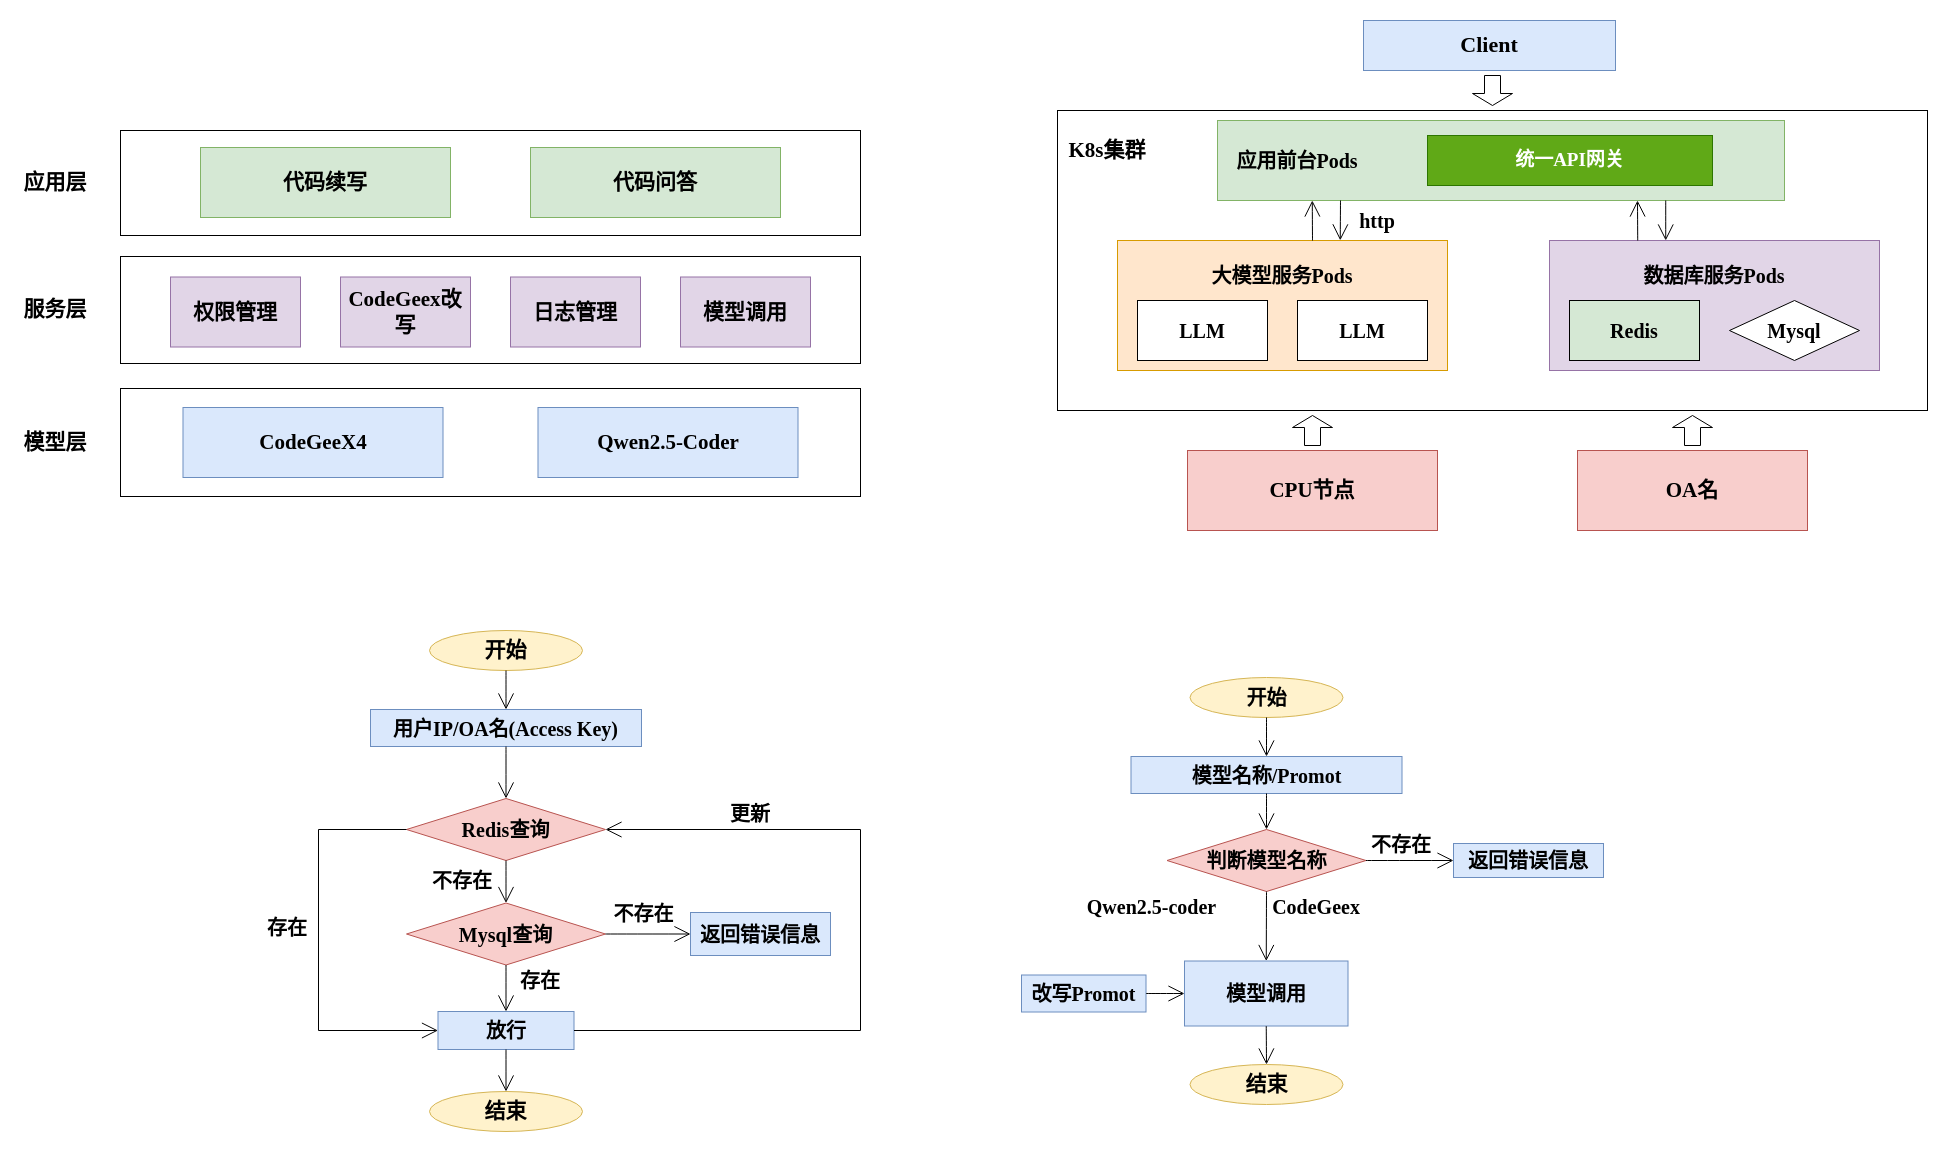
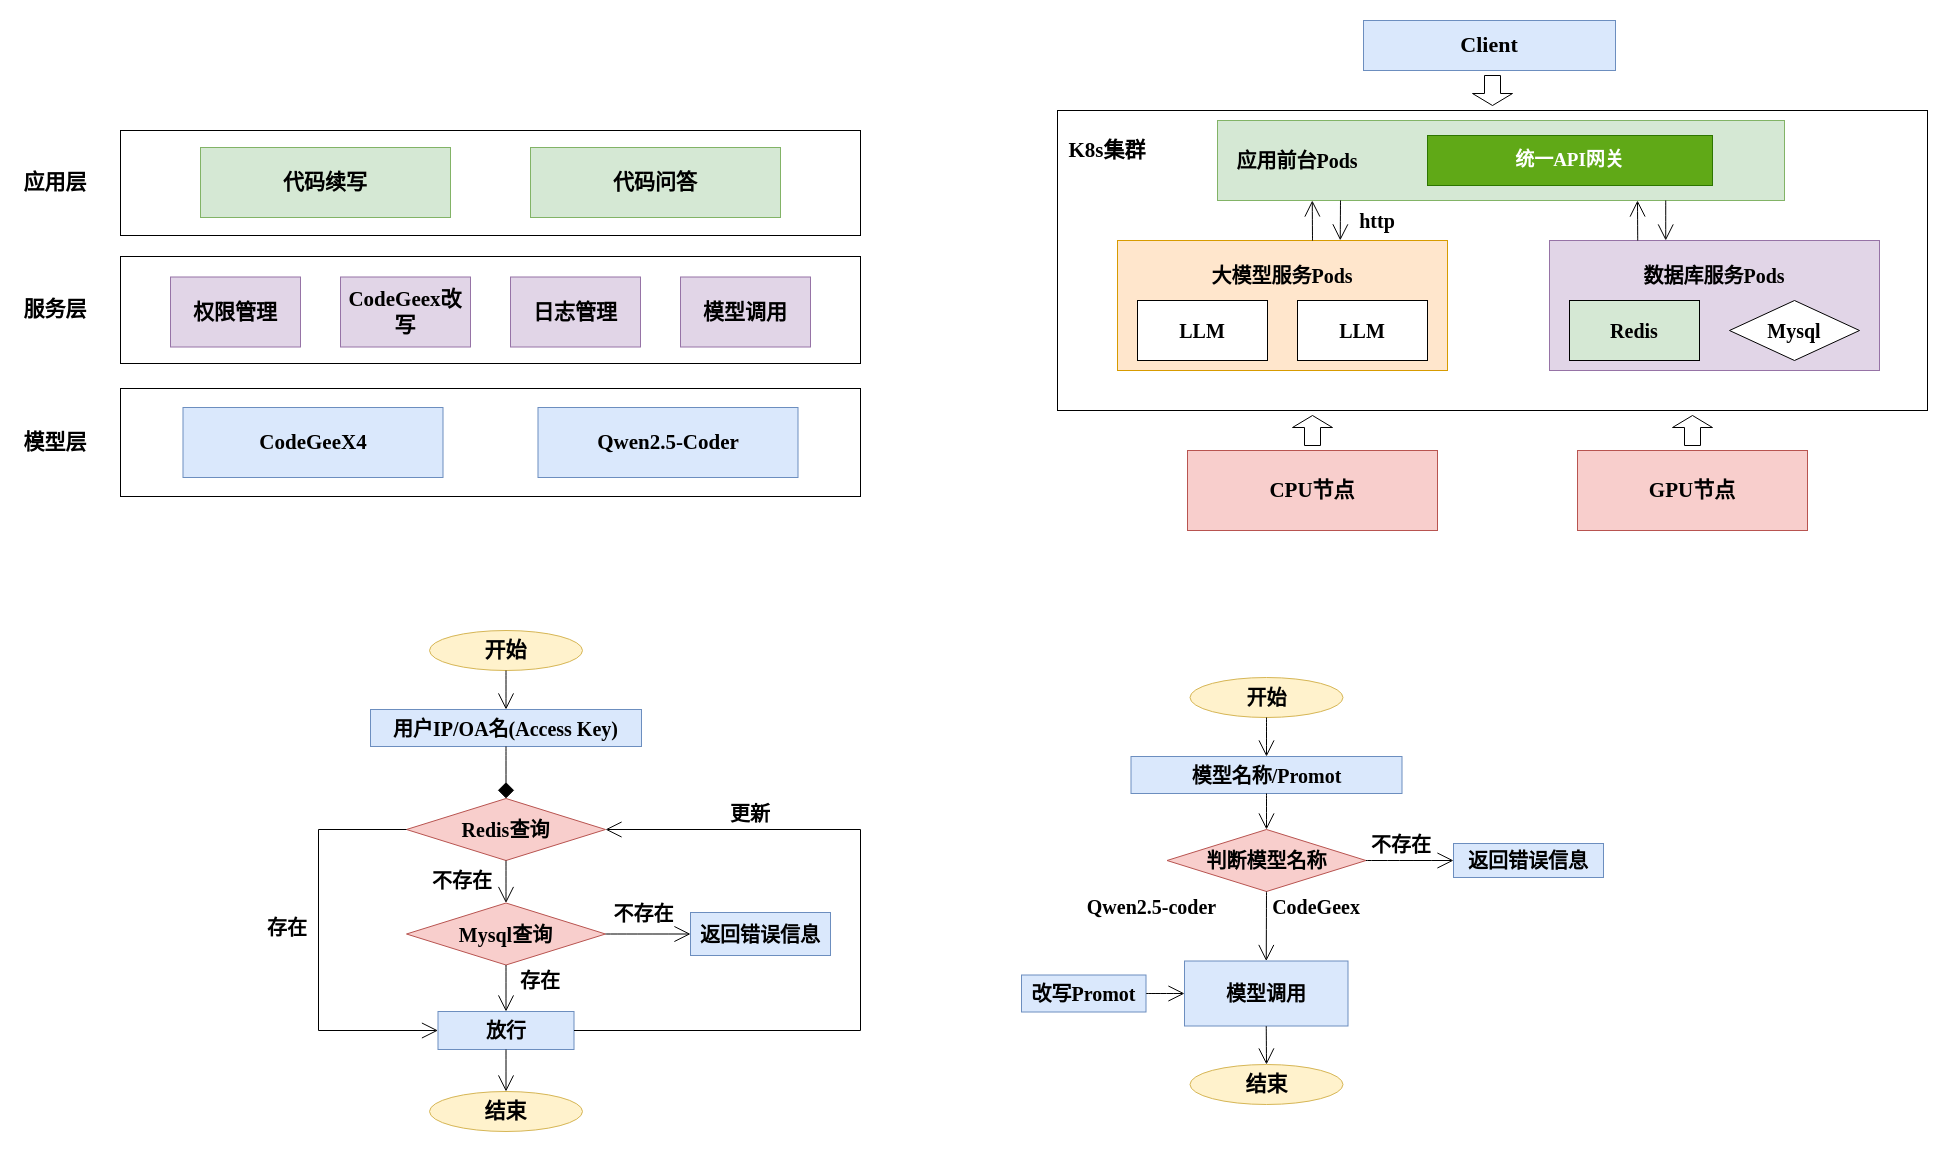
(1693, 491) -> (1693, 491)
(506, 789) -> (506, 782)
